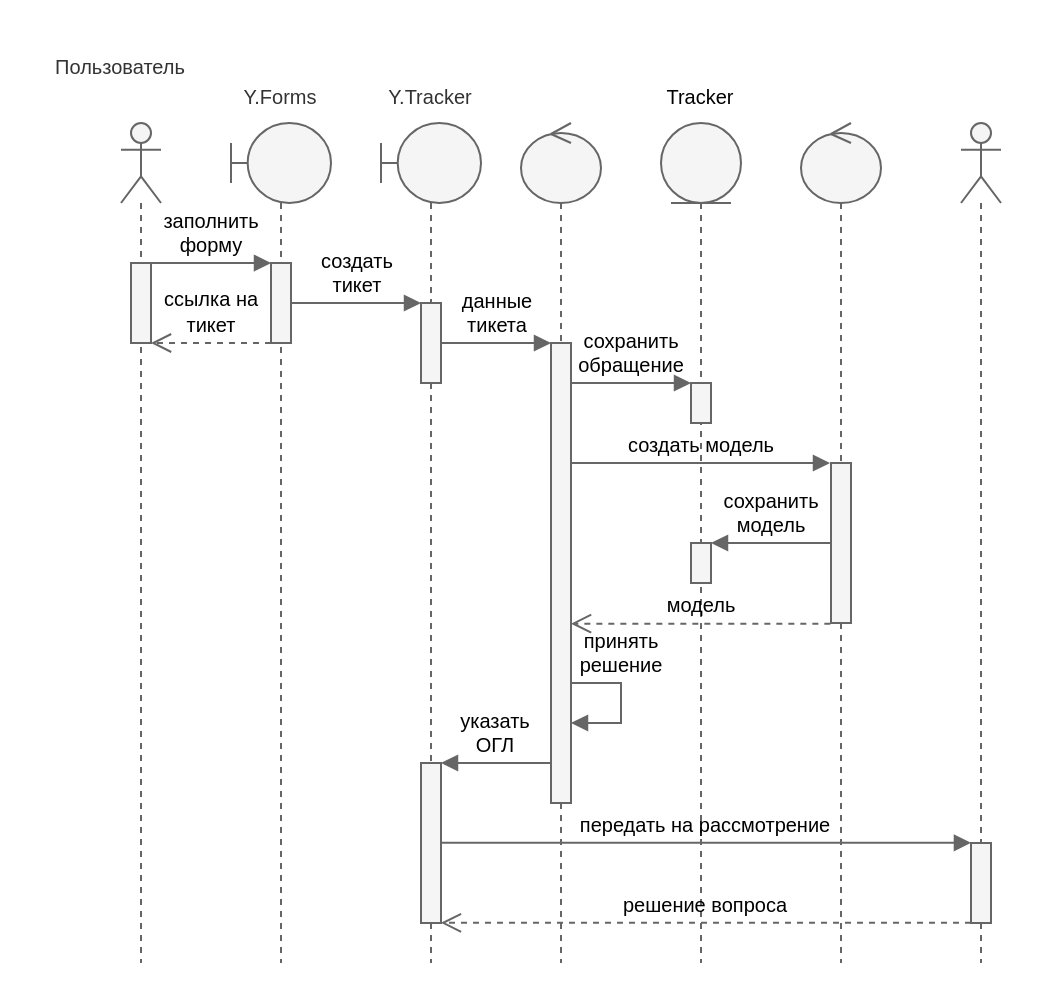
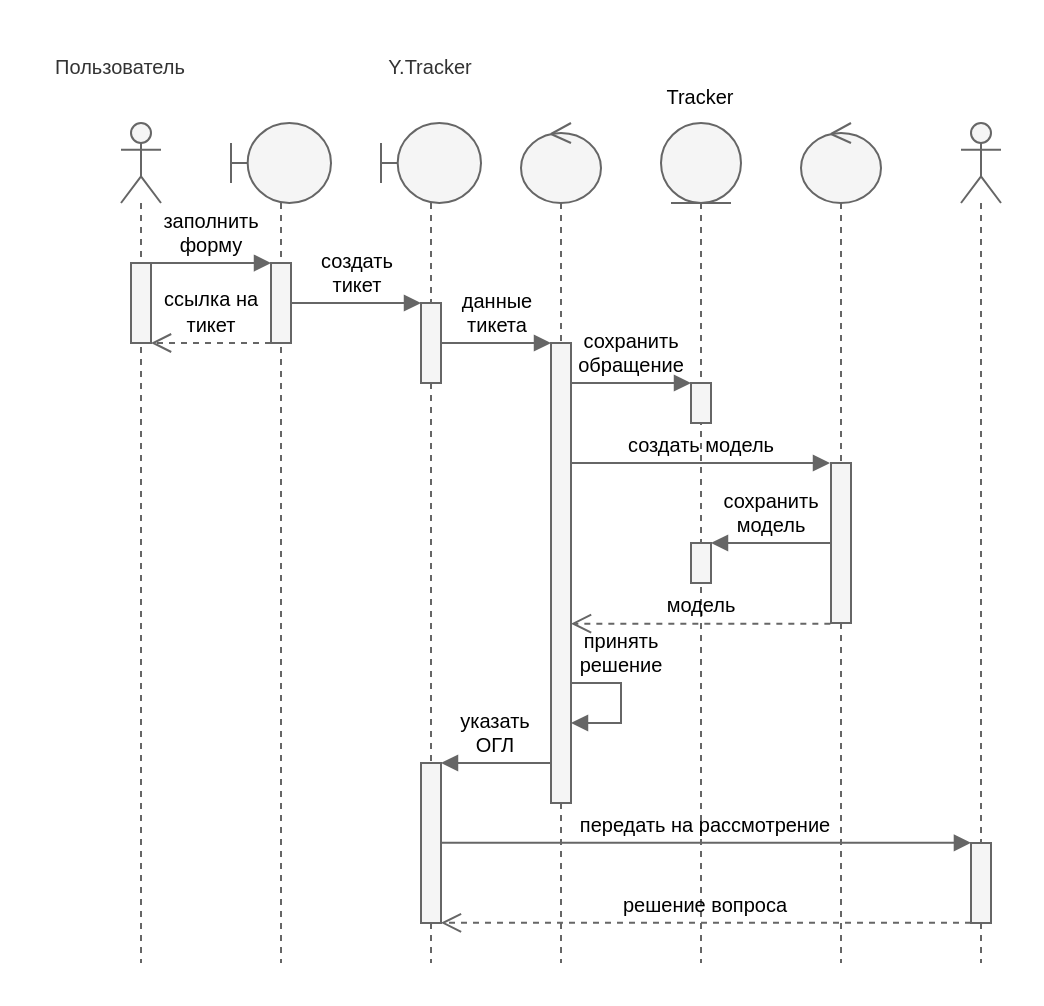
(281, 97) -> none
(431, 97) -> (431, 67)
